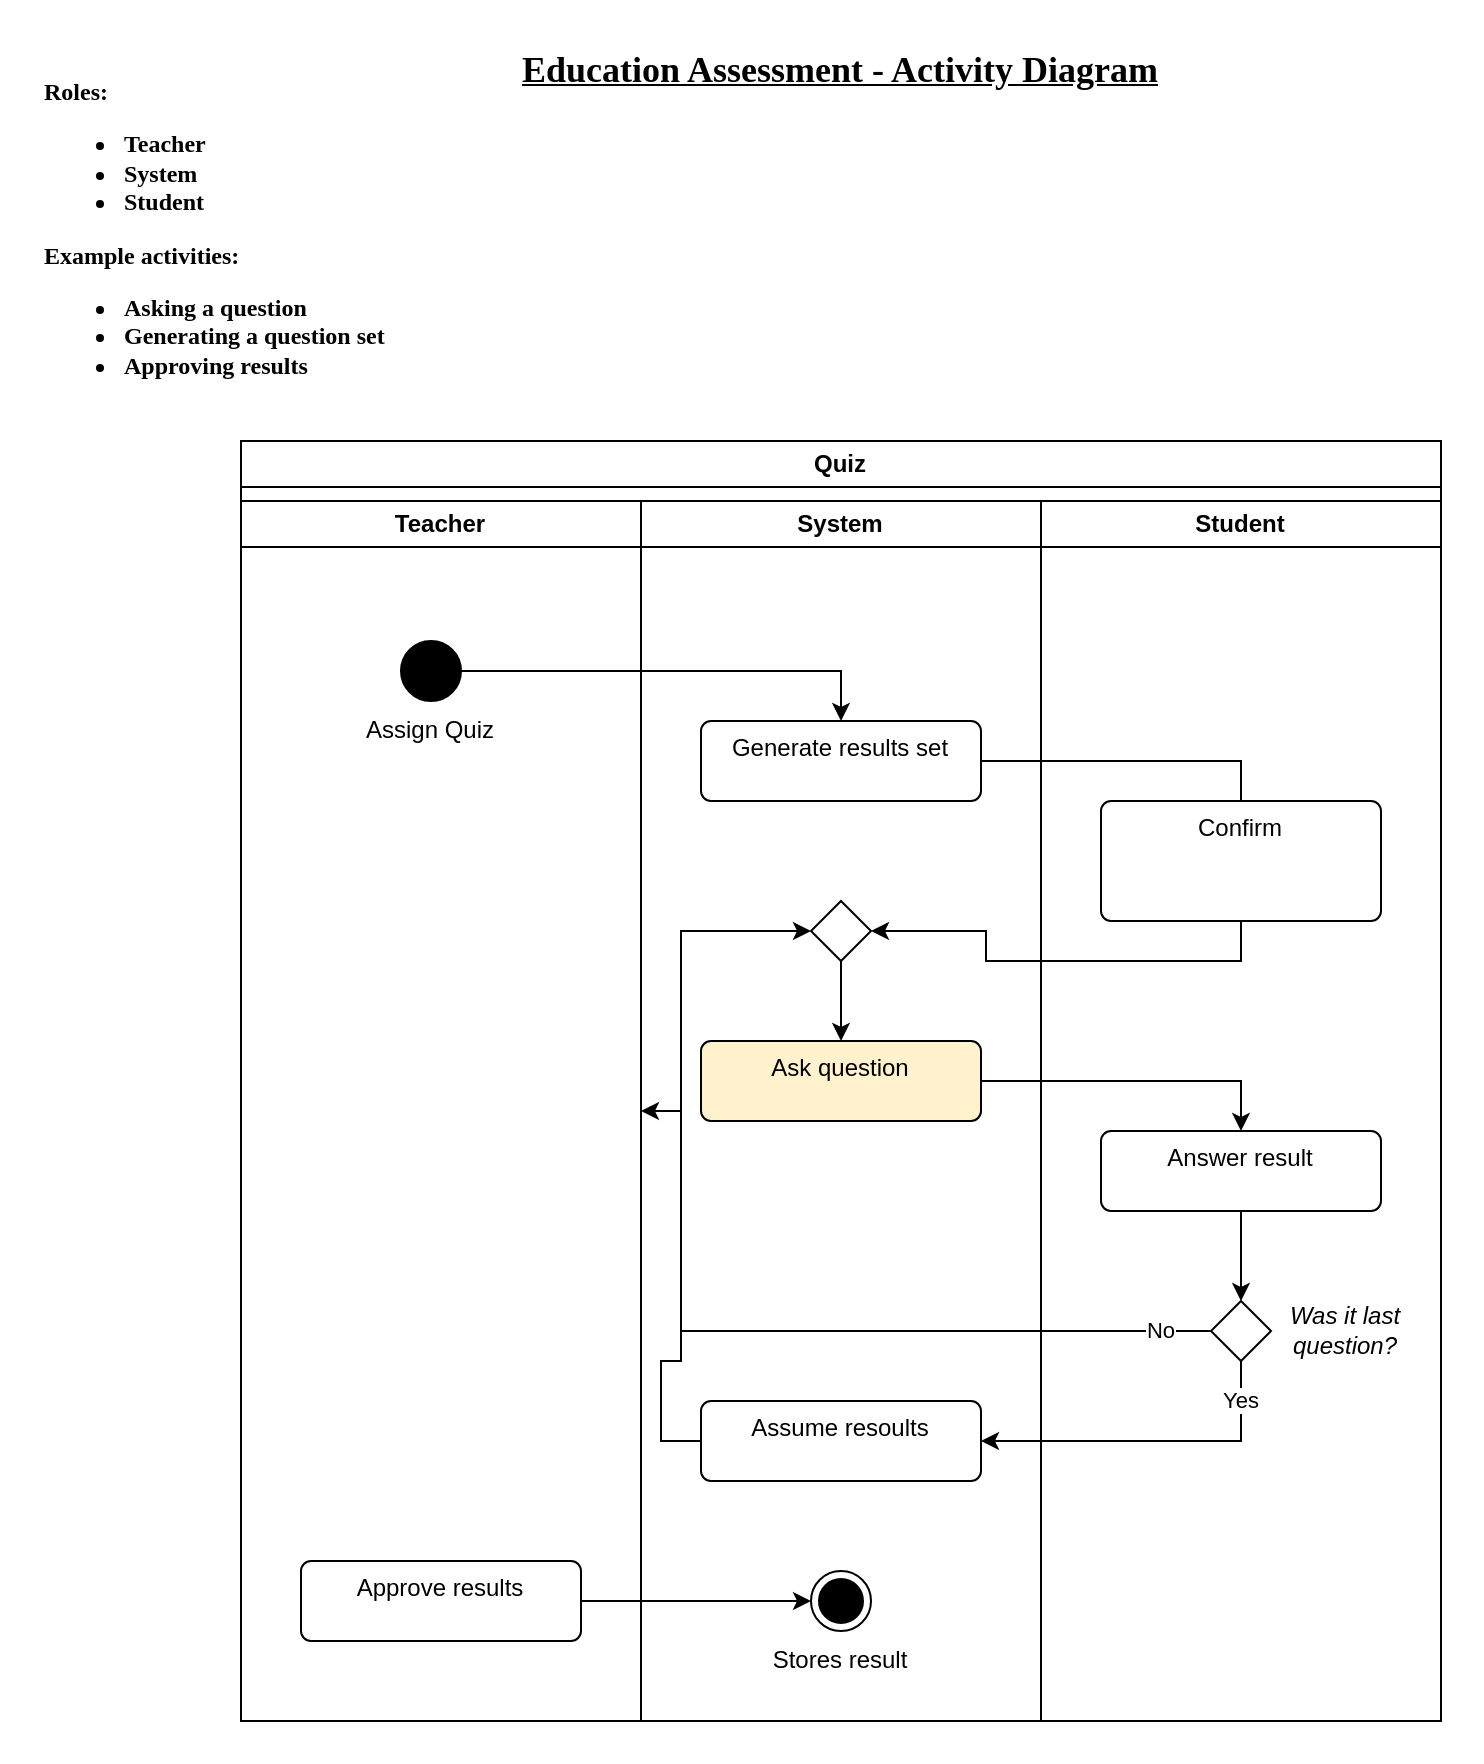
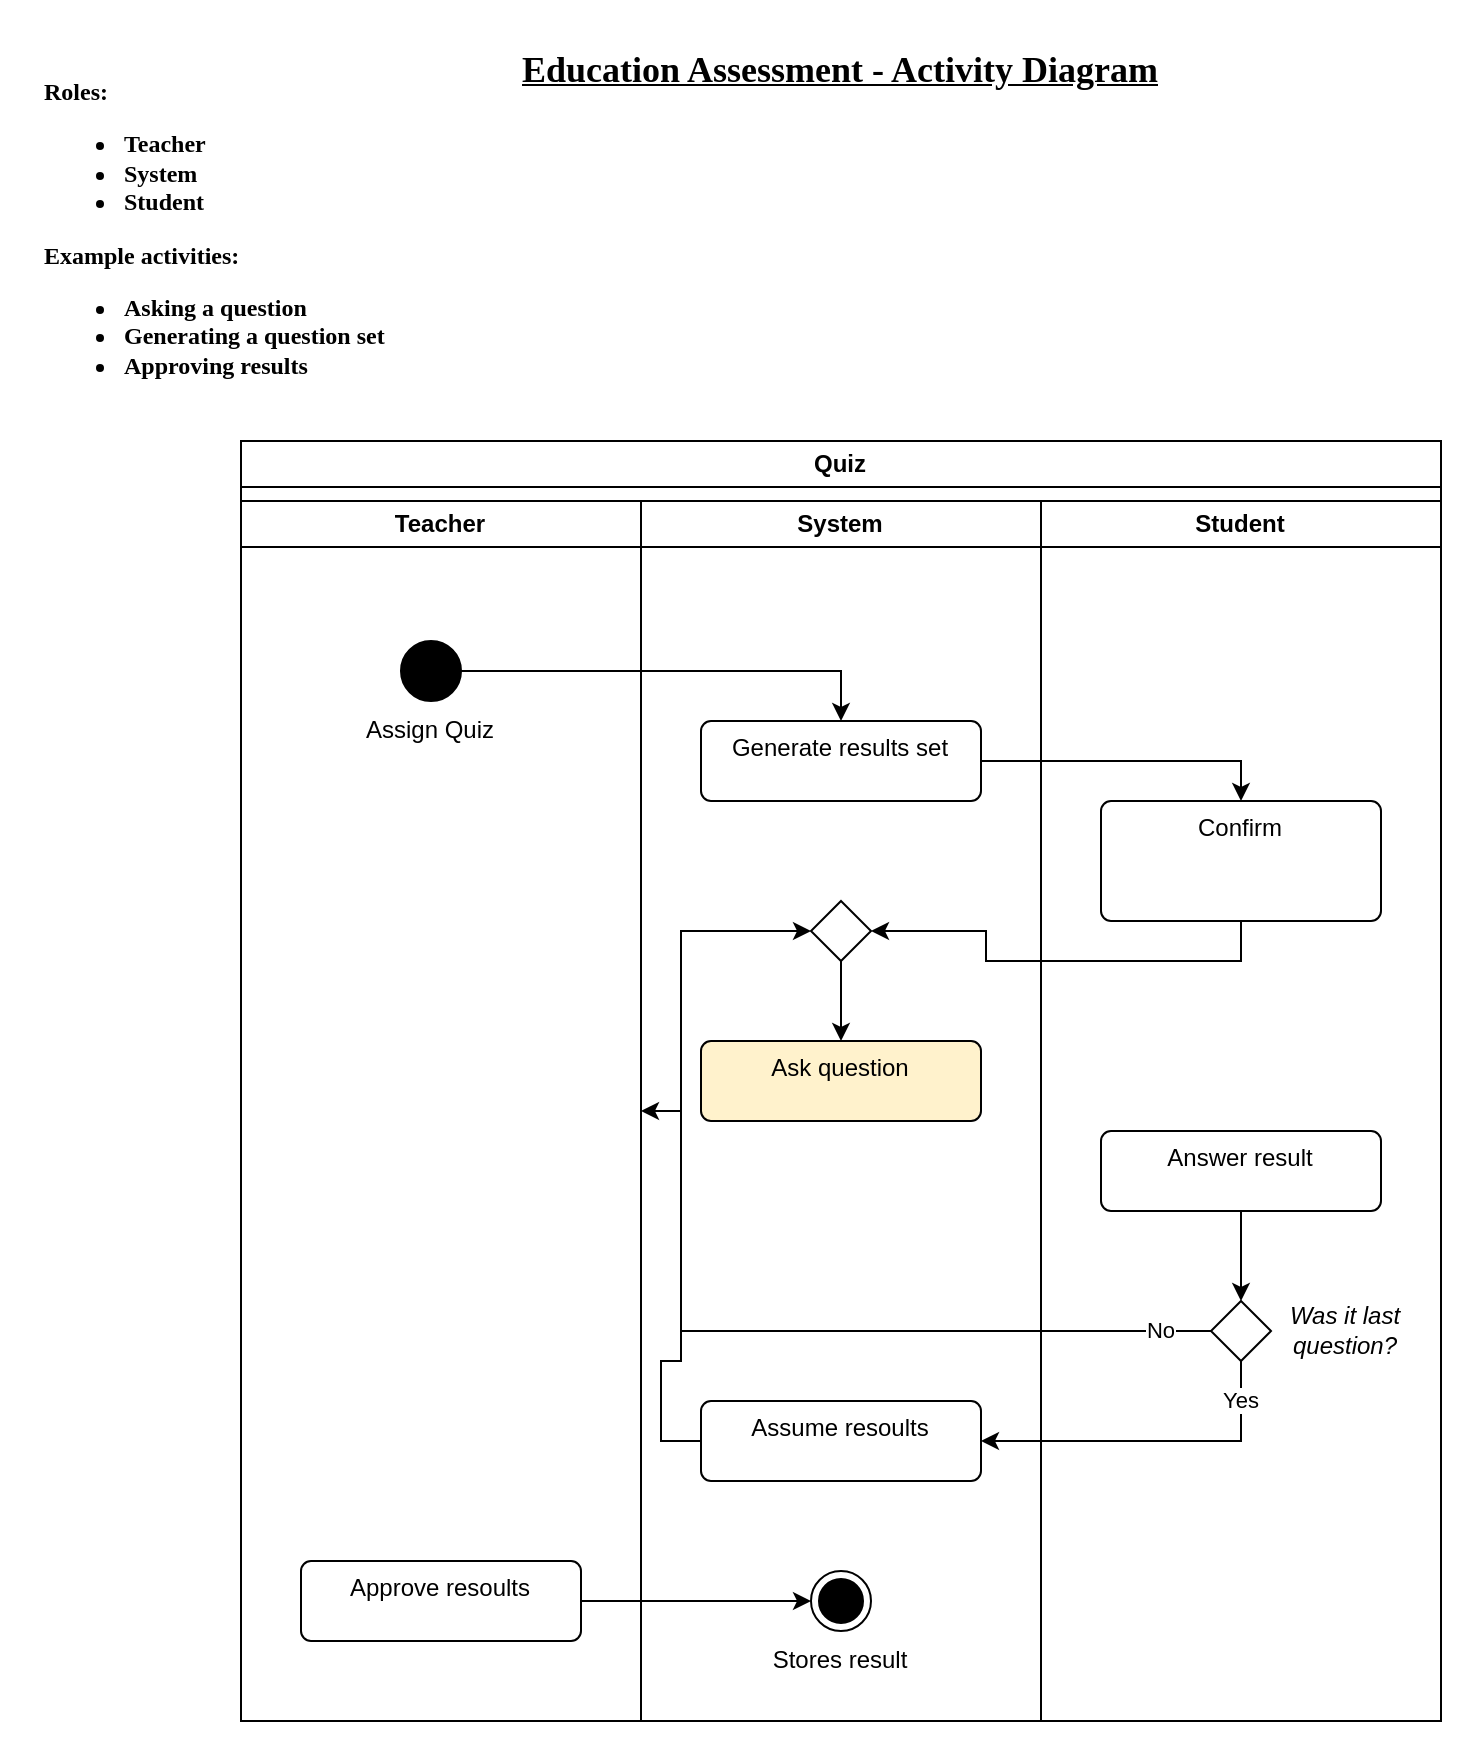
(1241, 791) -> (1241, 786)
(1161, 1081) -> none
(441, 1589) -> (441, 1589)
